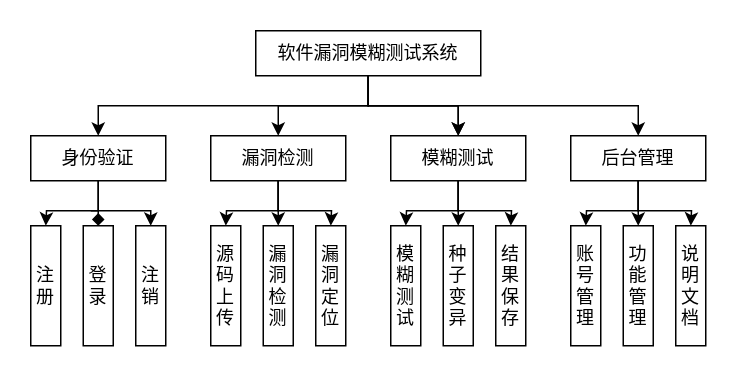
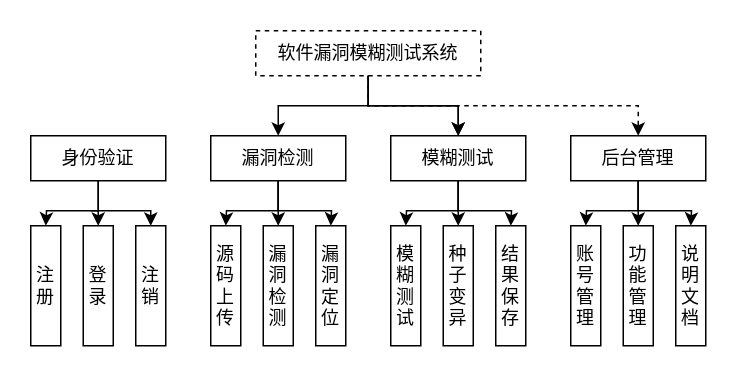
(368, 53) -> (368, 53)
(177, 106) -> none
(557, 106) -> (557, 106)
(98, 213) -> (98, 214)
